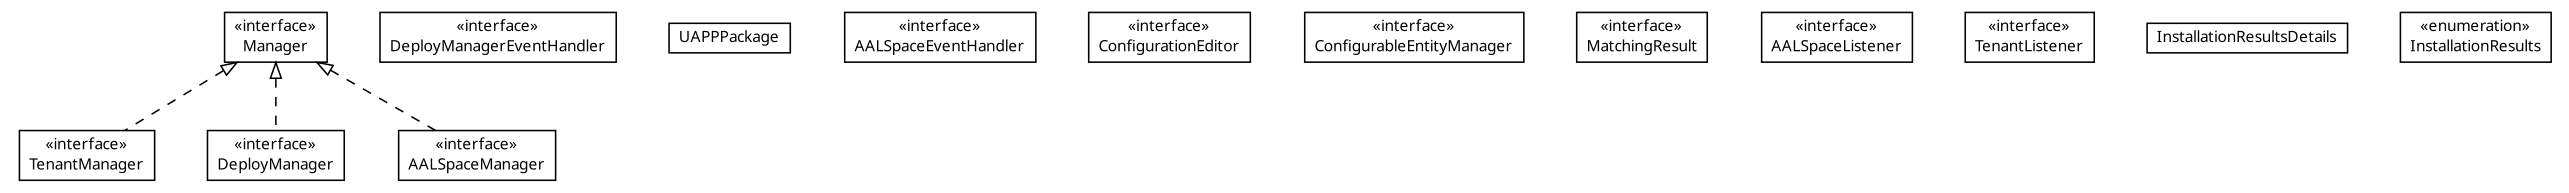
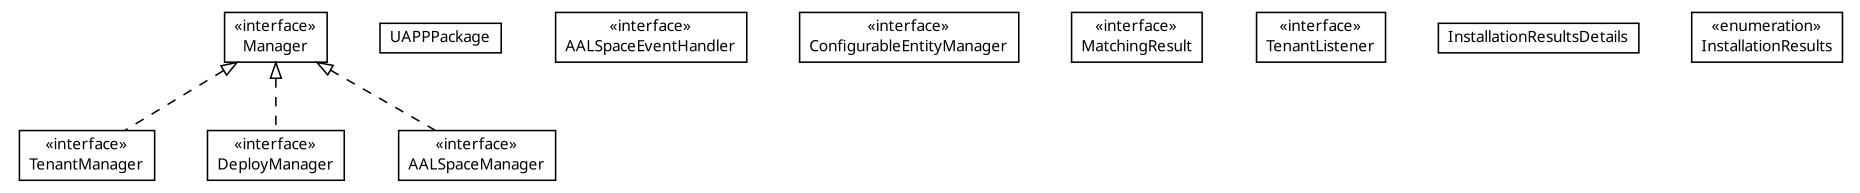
(498, 37) -> none
(1170, 37) -> none
(1836, 37) -> none
